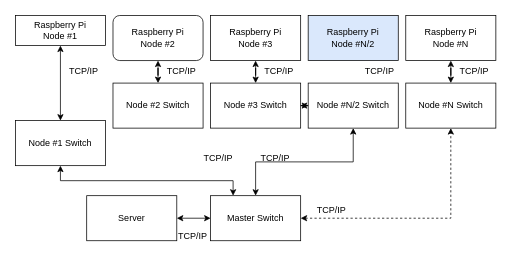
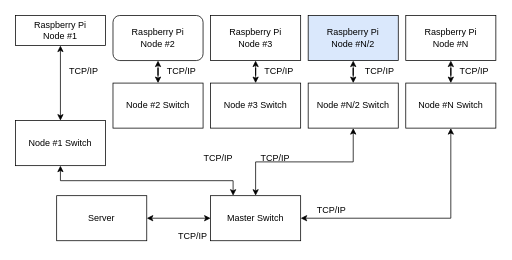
(304, 105) -> (353, 71)
(132, 218) -> (102, 218)
(420, 218) -> (420, 218)
